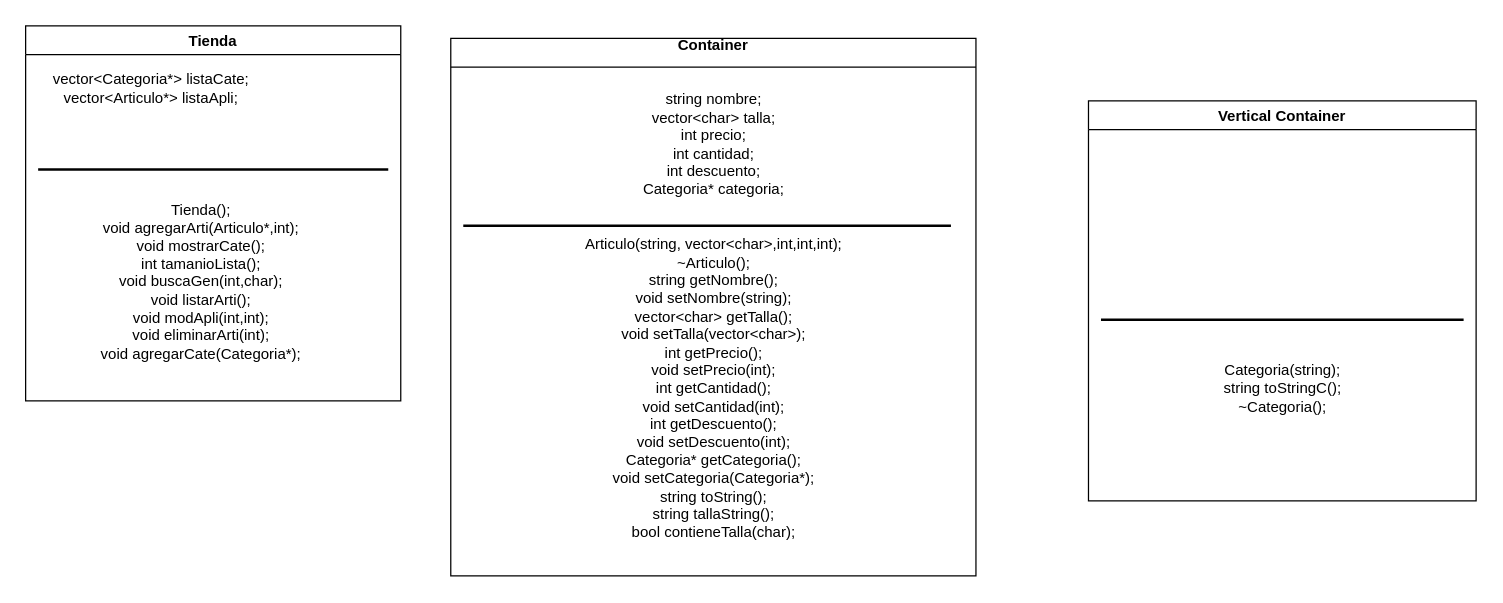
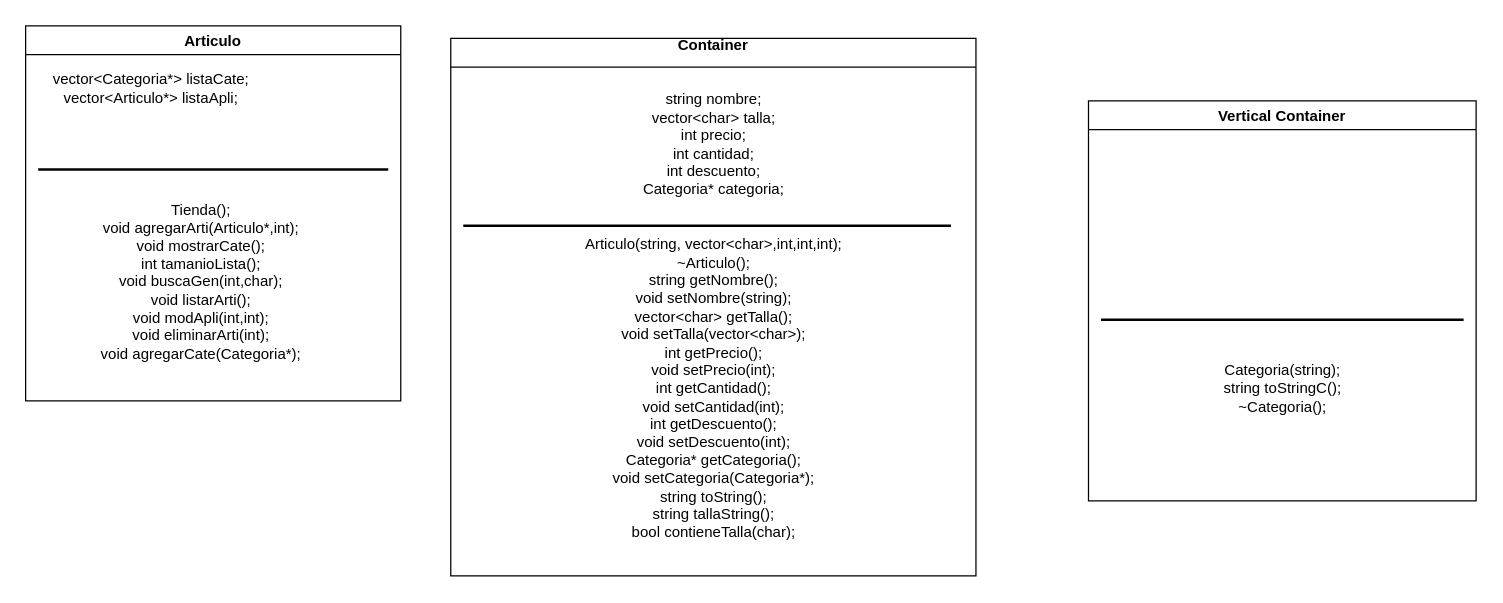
(213, 41) -> (213, 41)
